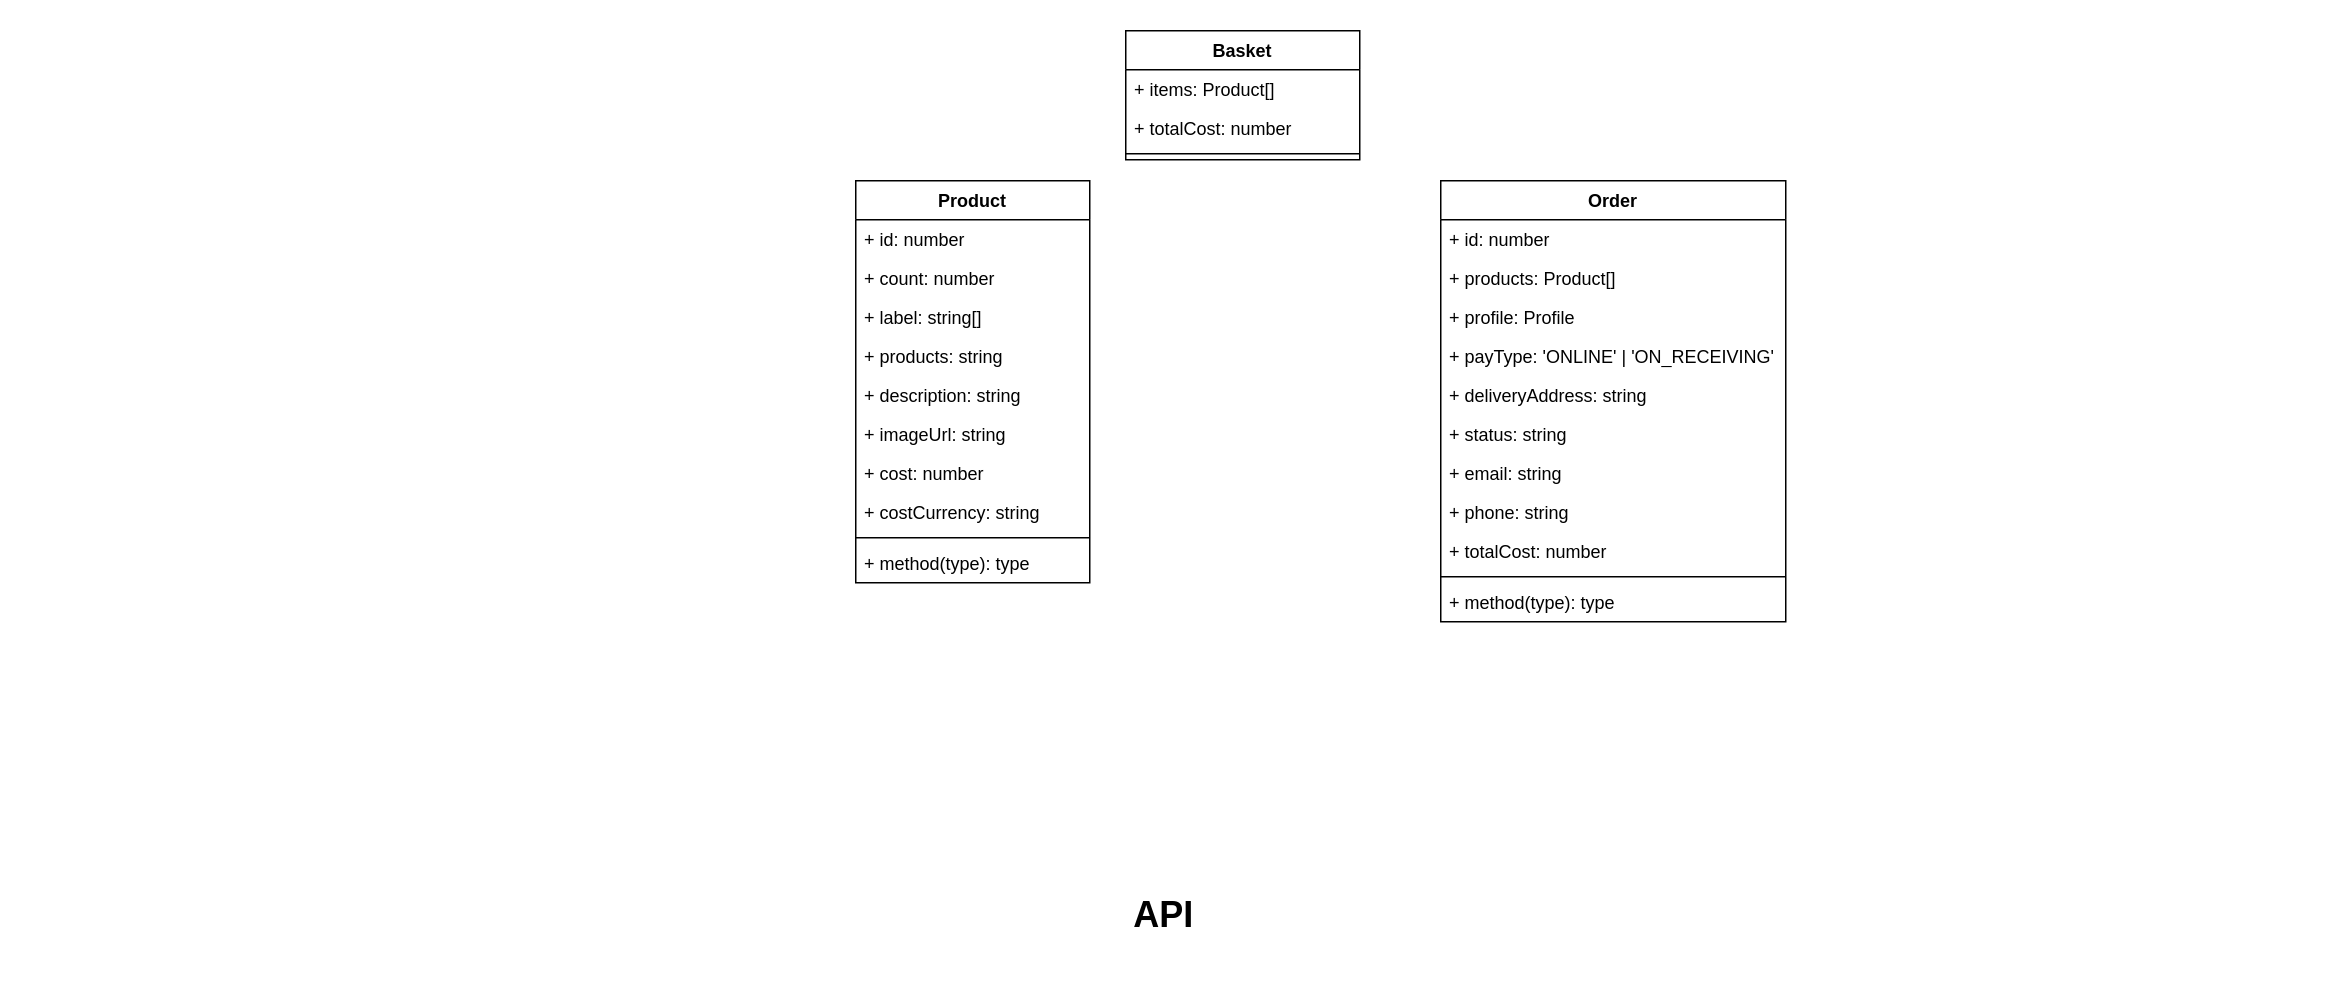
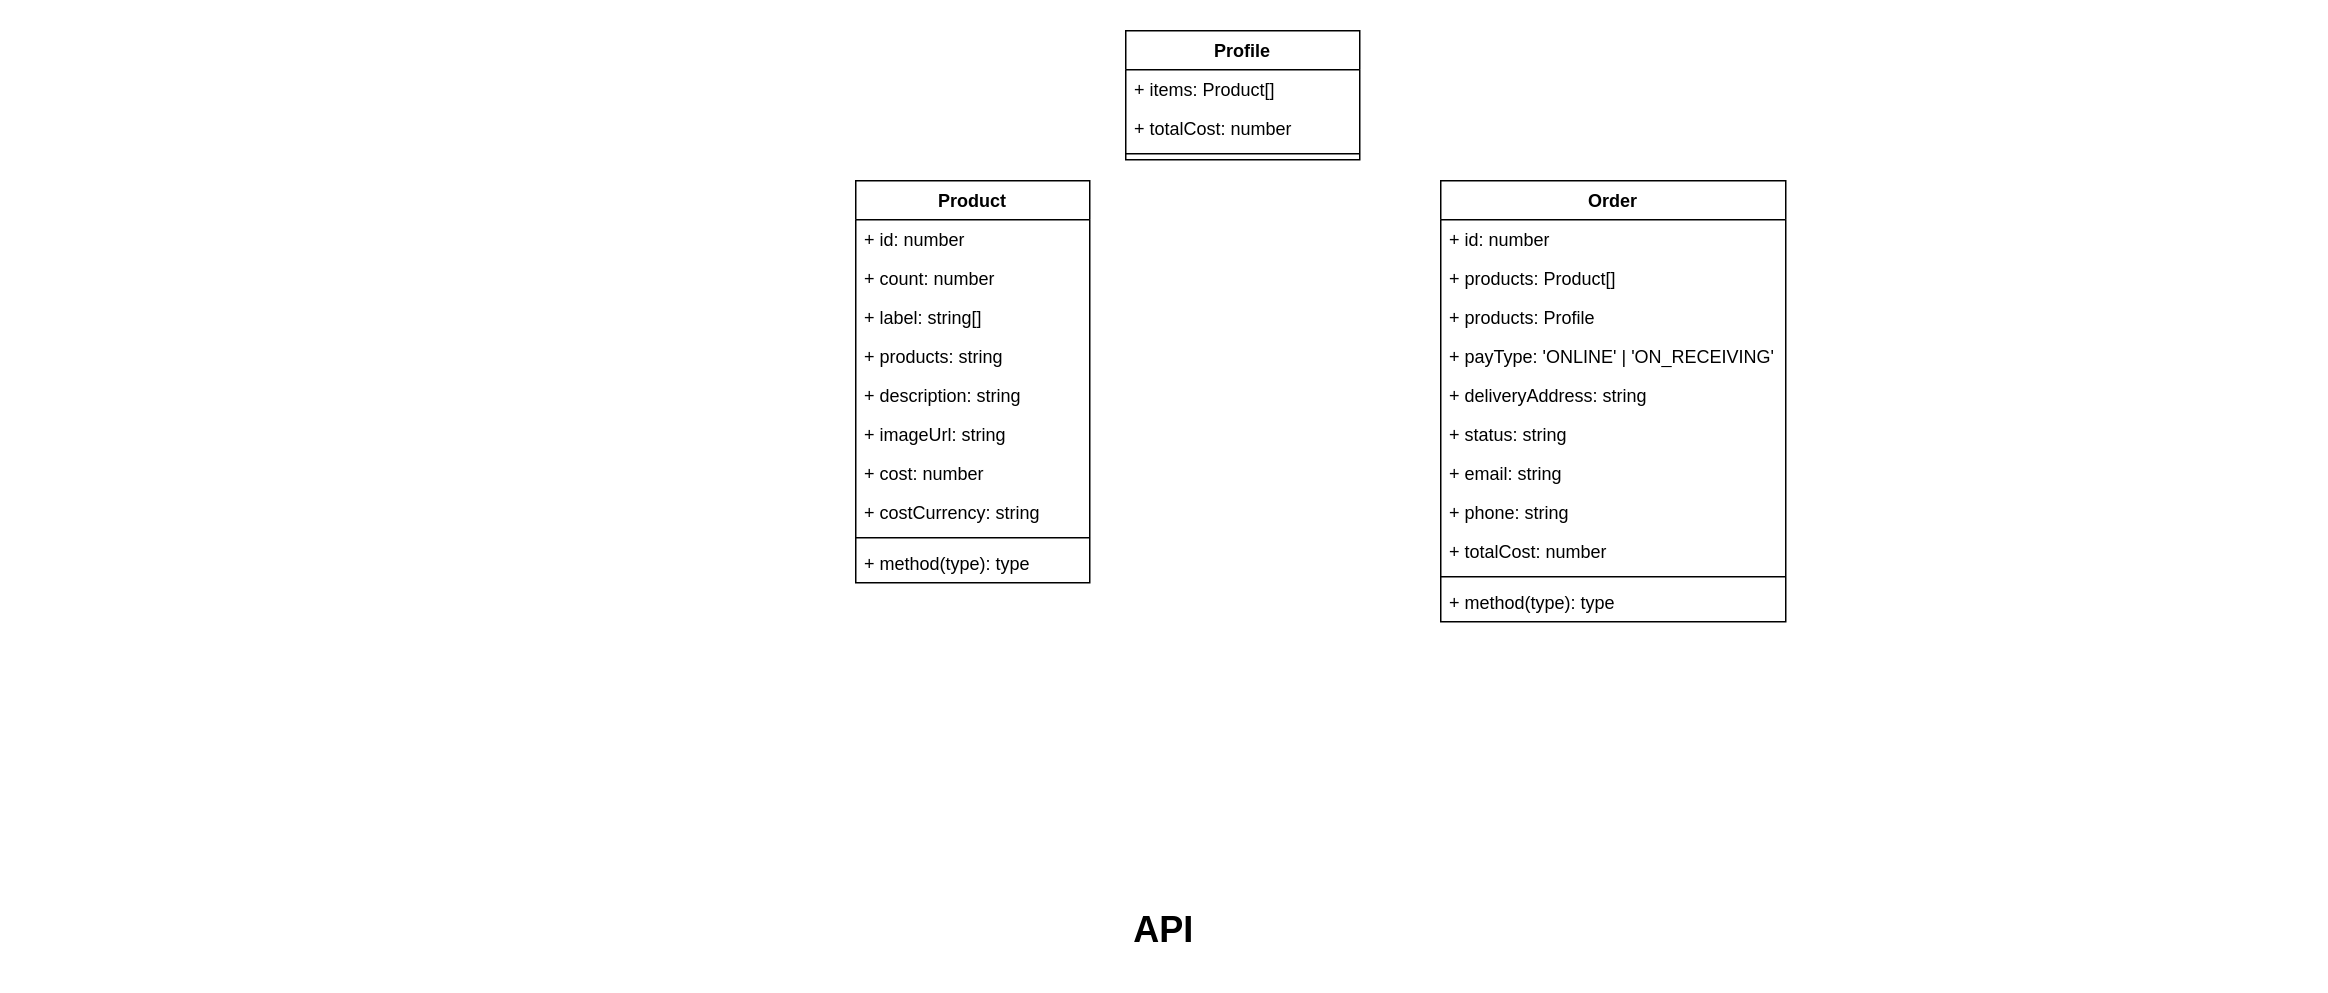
(1243, 52) -> (1243, 52)
(1524, 319) -> (1534, 319)
(1163, 916) -> (1163, 931)
